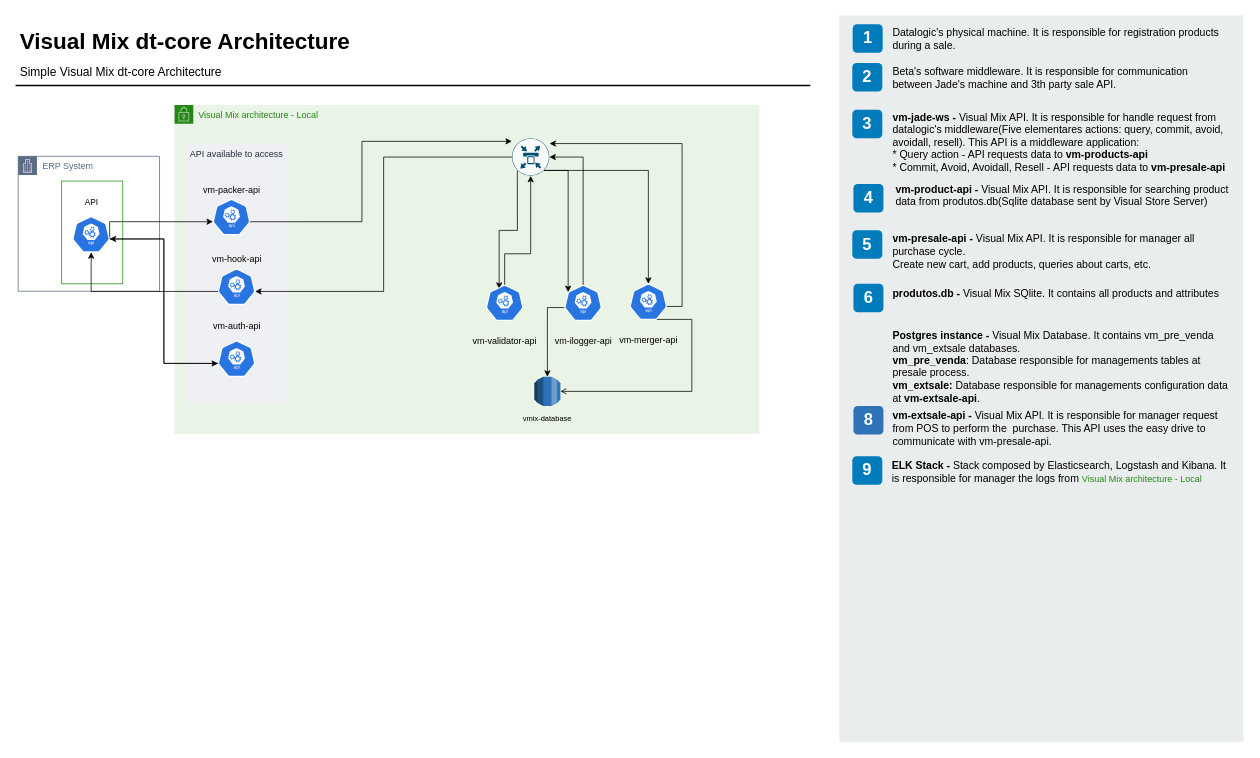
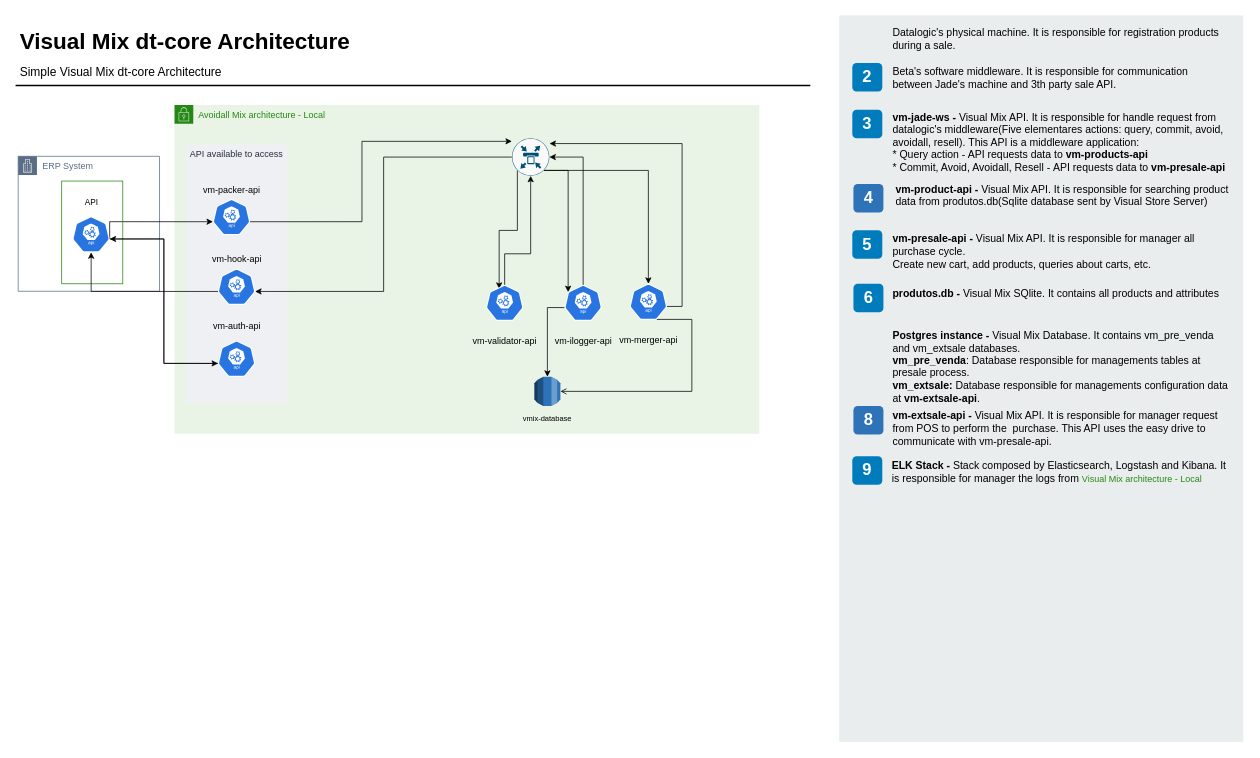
(868, 39) -> none
(266, 116) -> (270, 116)
(869, 198) -> (869, 198)
